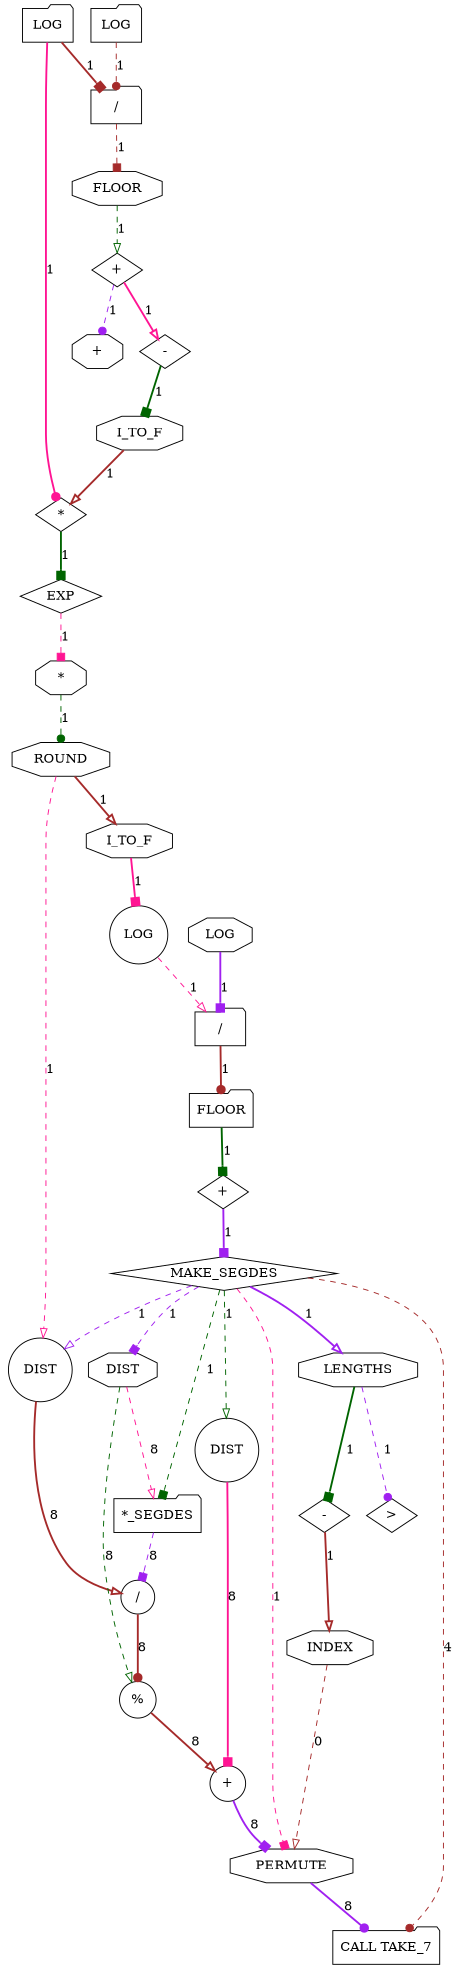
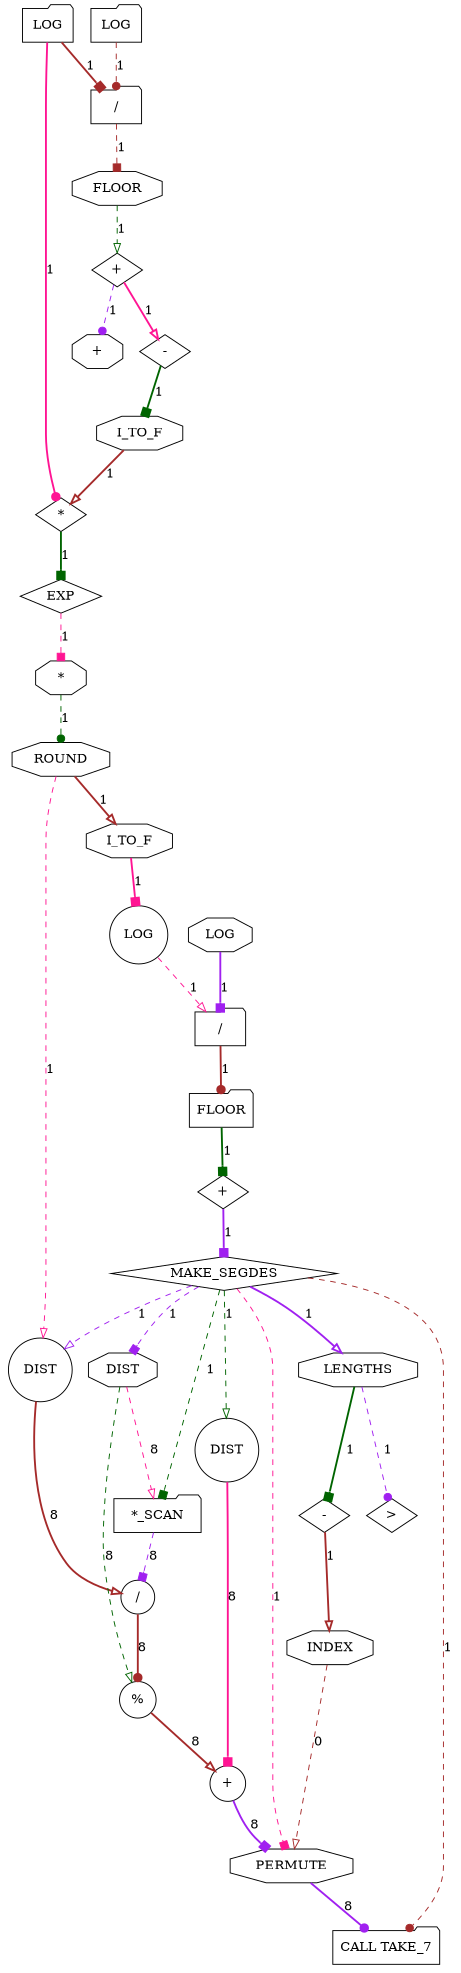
(158, 1516) -> (158, 1516)
(448, 1648) -> (448, 1648)
